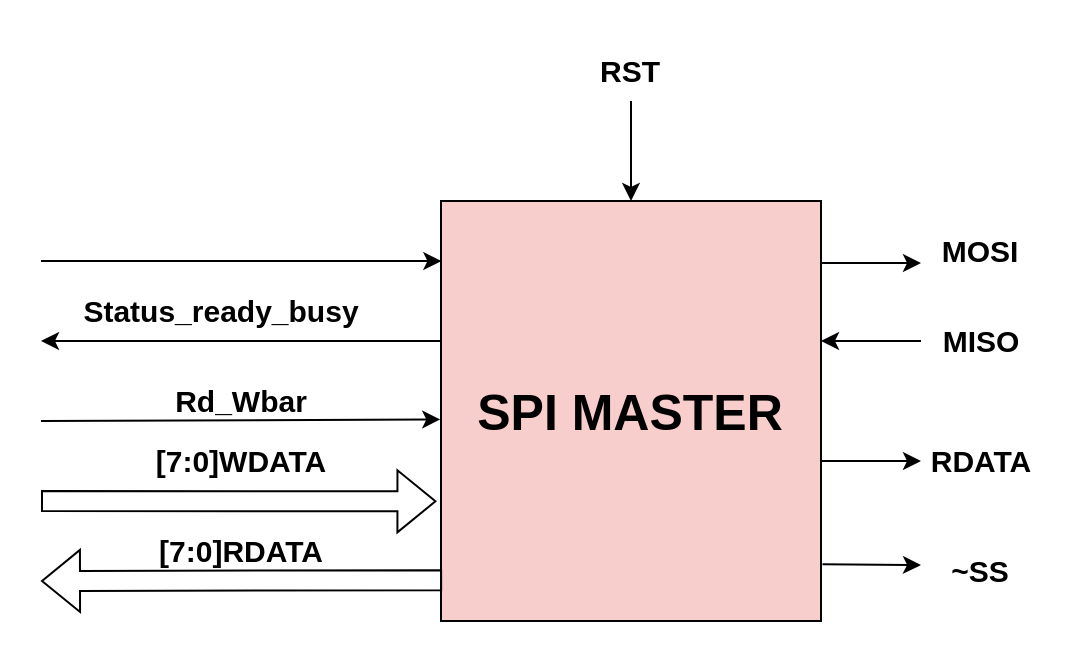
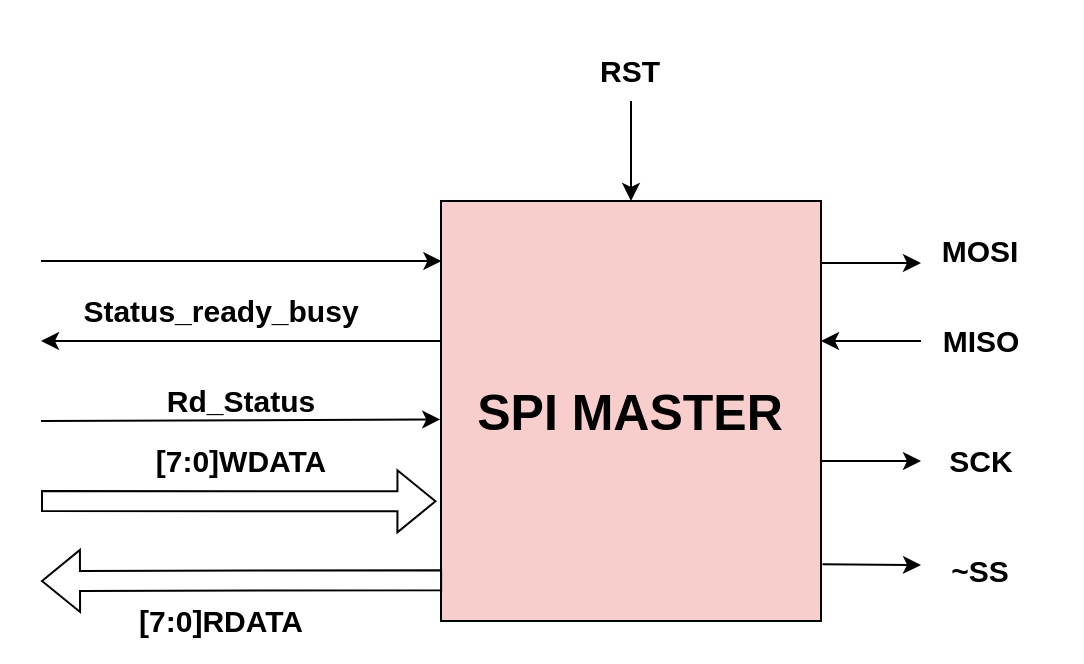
(242, 401) -> (242, 401)
(982, 461) -> (982, 461)
(241, 551) -> (221, 621)
